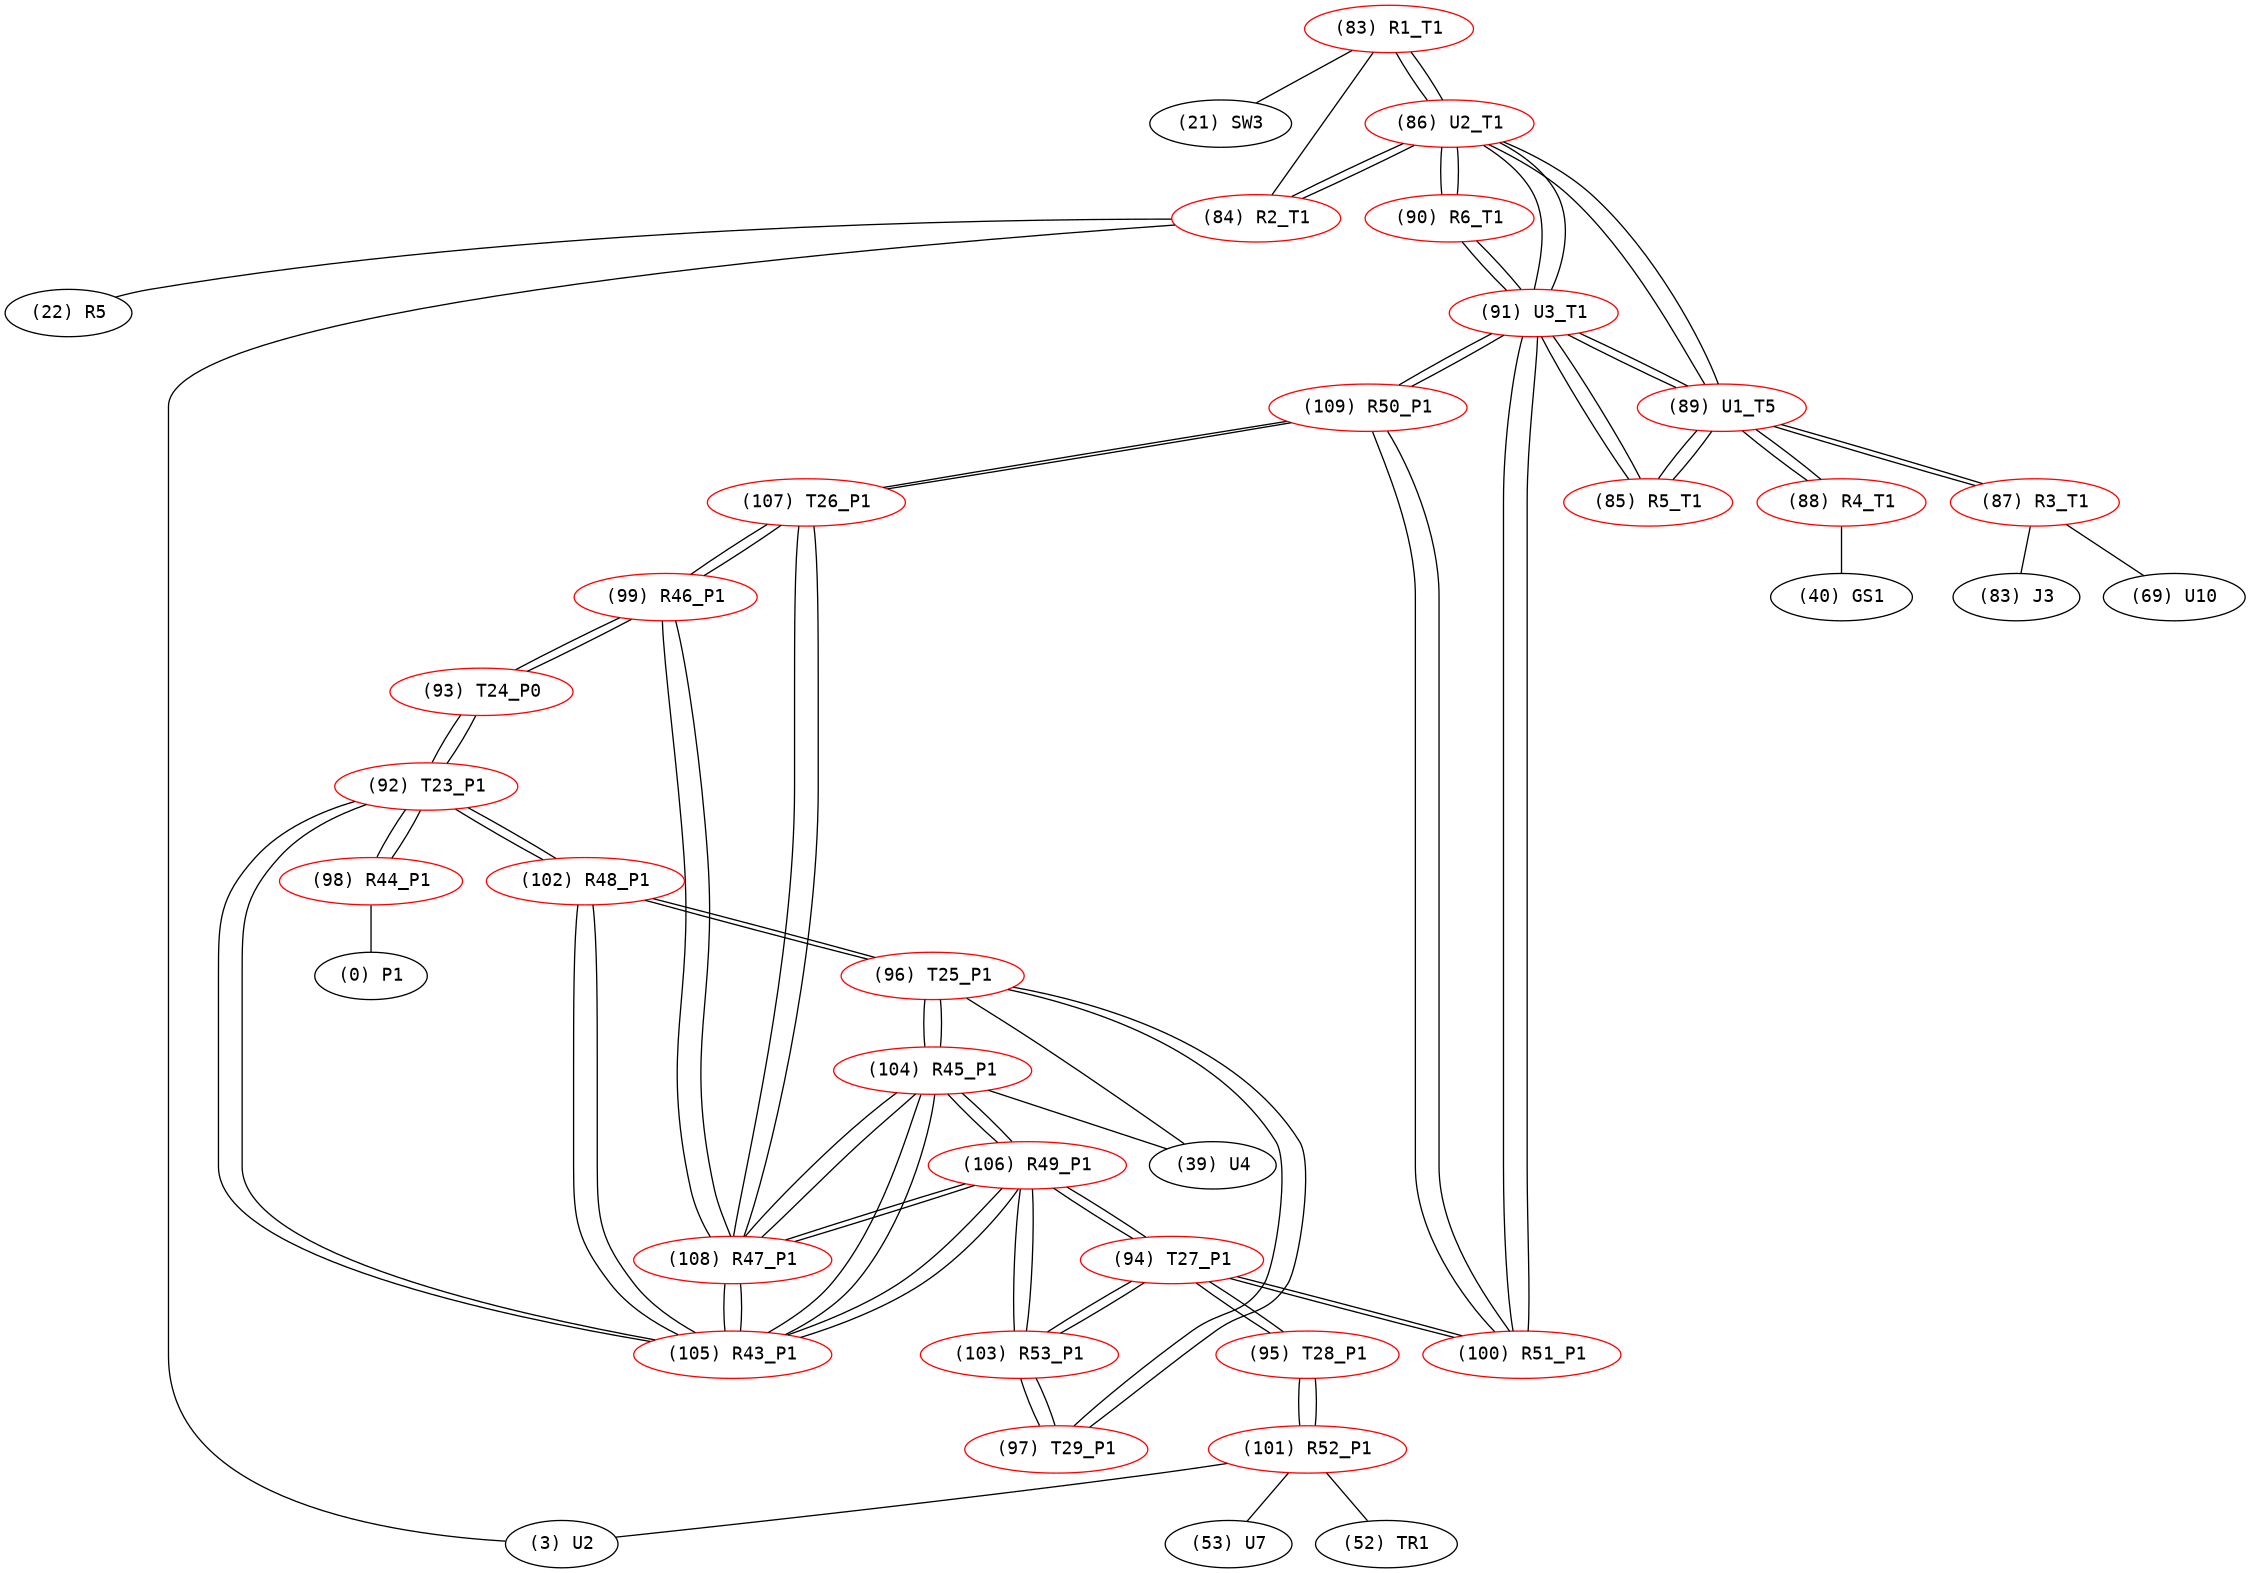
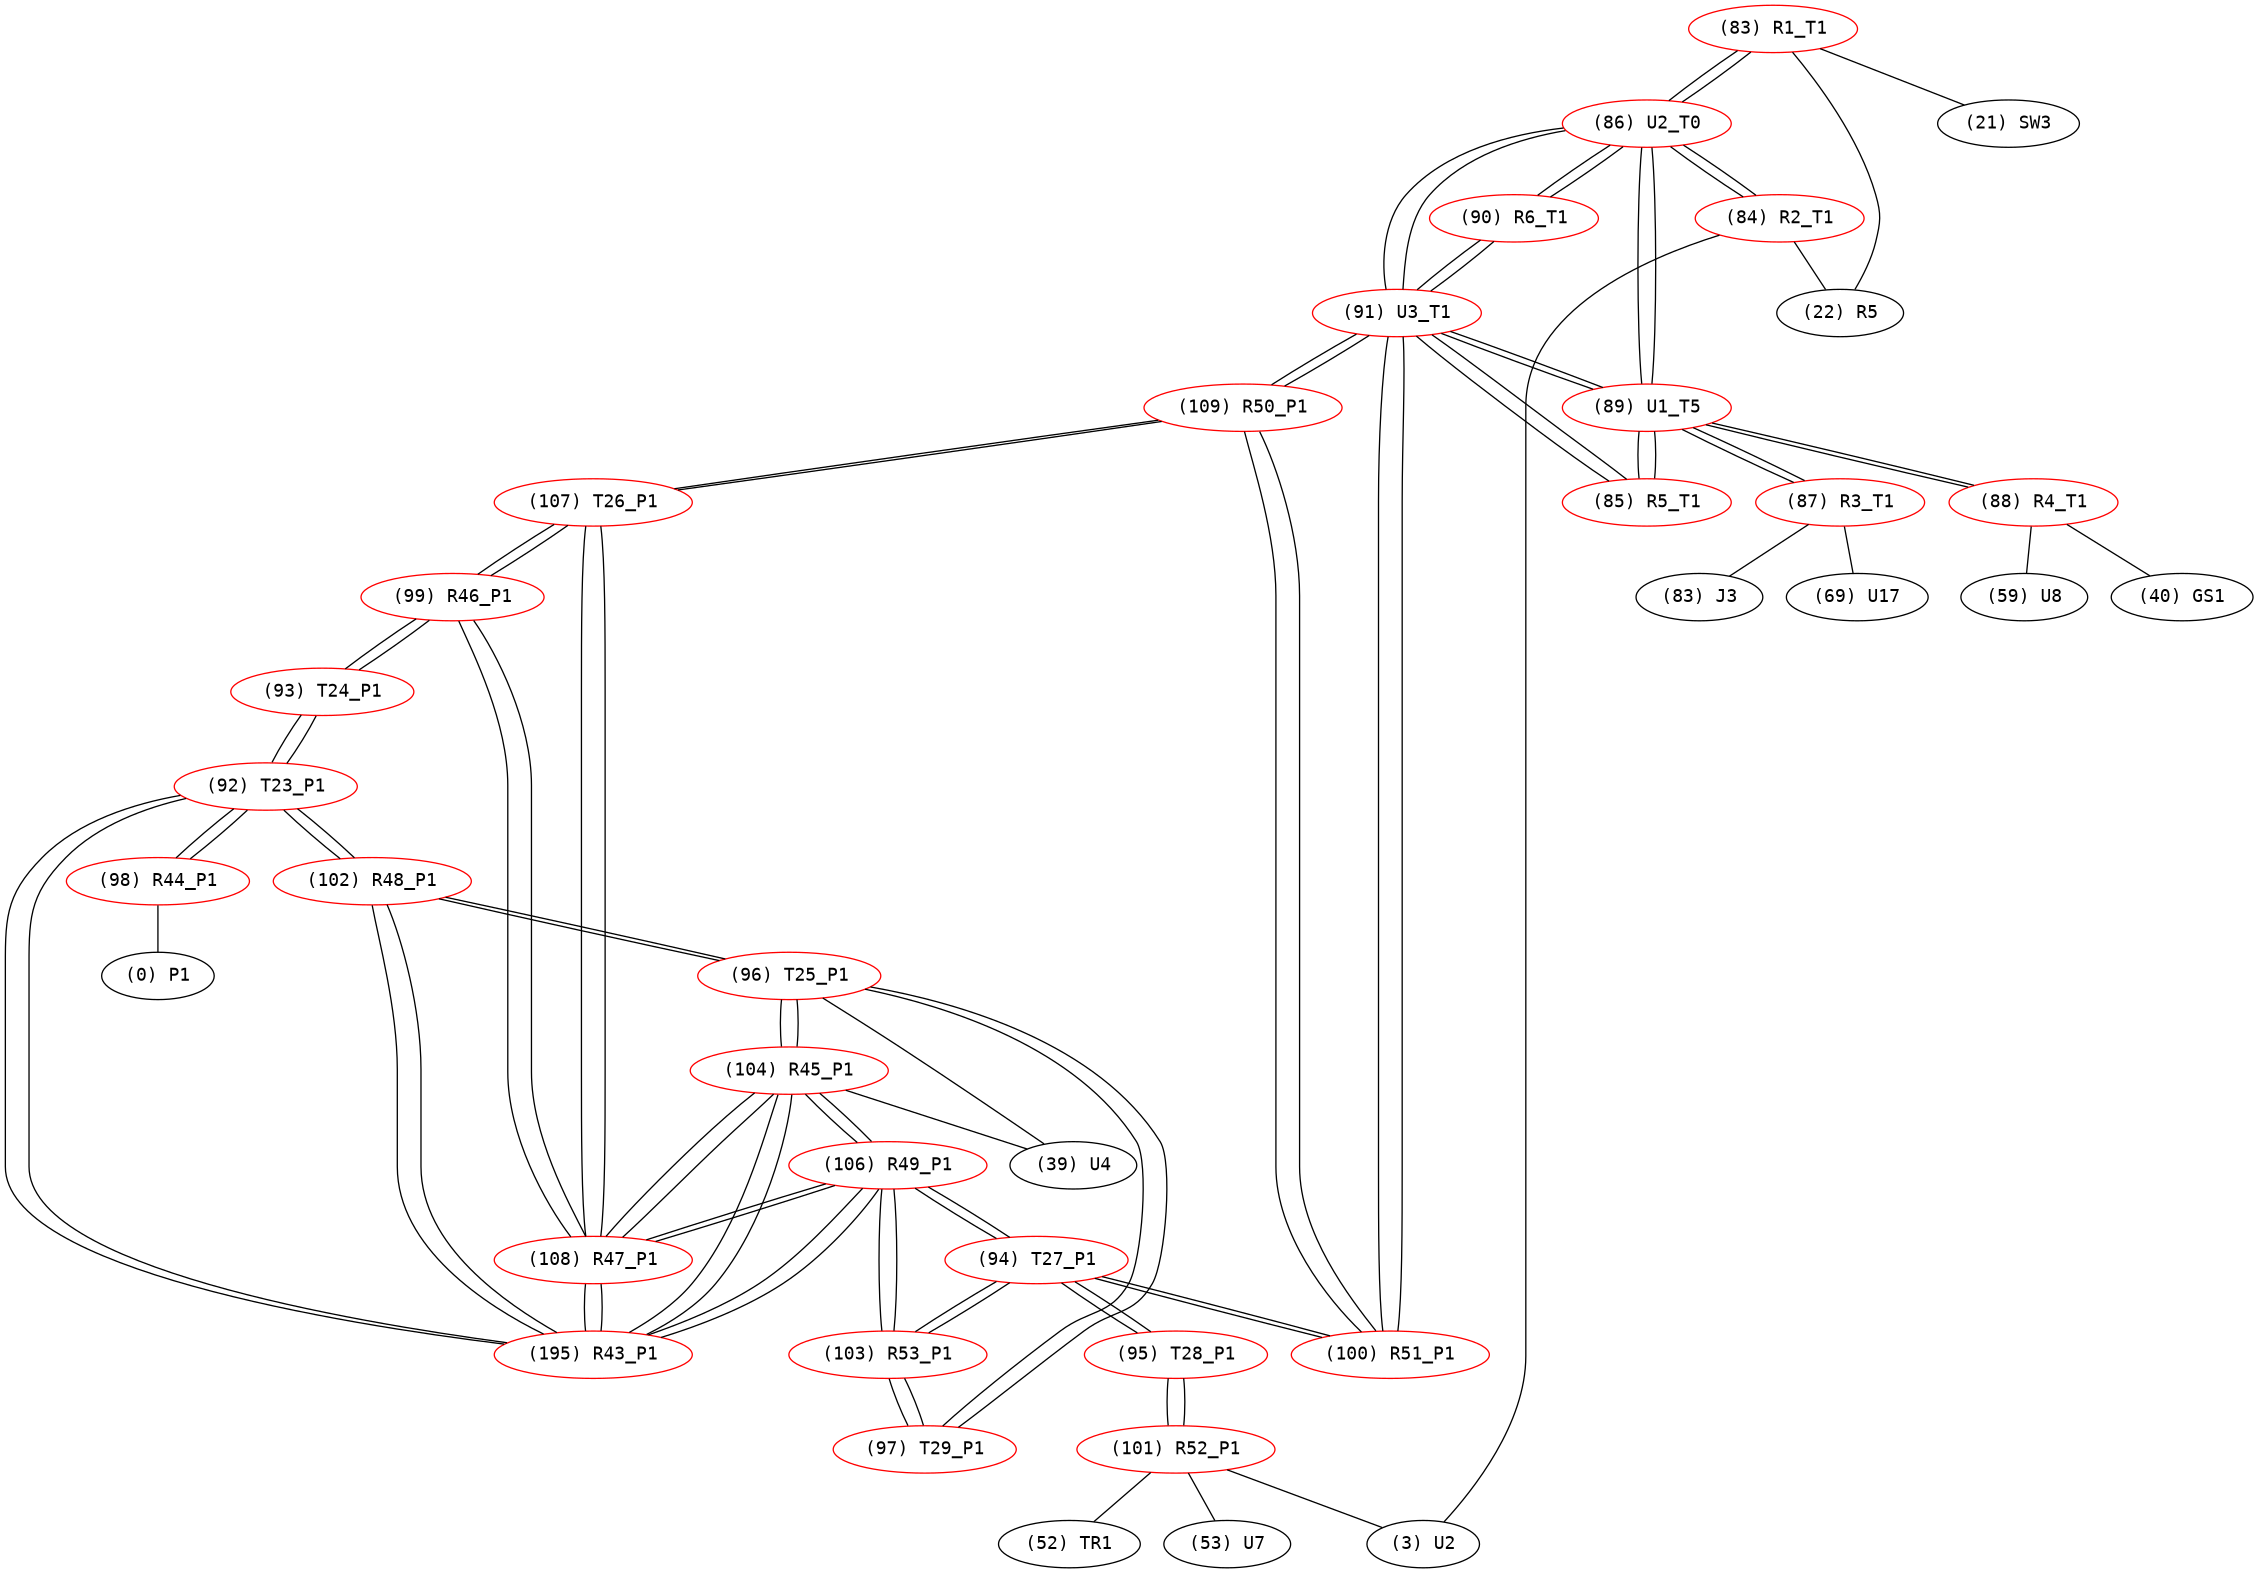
(1323, 124) -> (1864, 164)
(1450, 124) -> (1647, 124)
none -> (2024, 597)
(2174, 597) -> (1857, 597)
(482, 692) -> (322, 692)
(733, 1355) -> (593, 1355)
